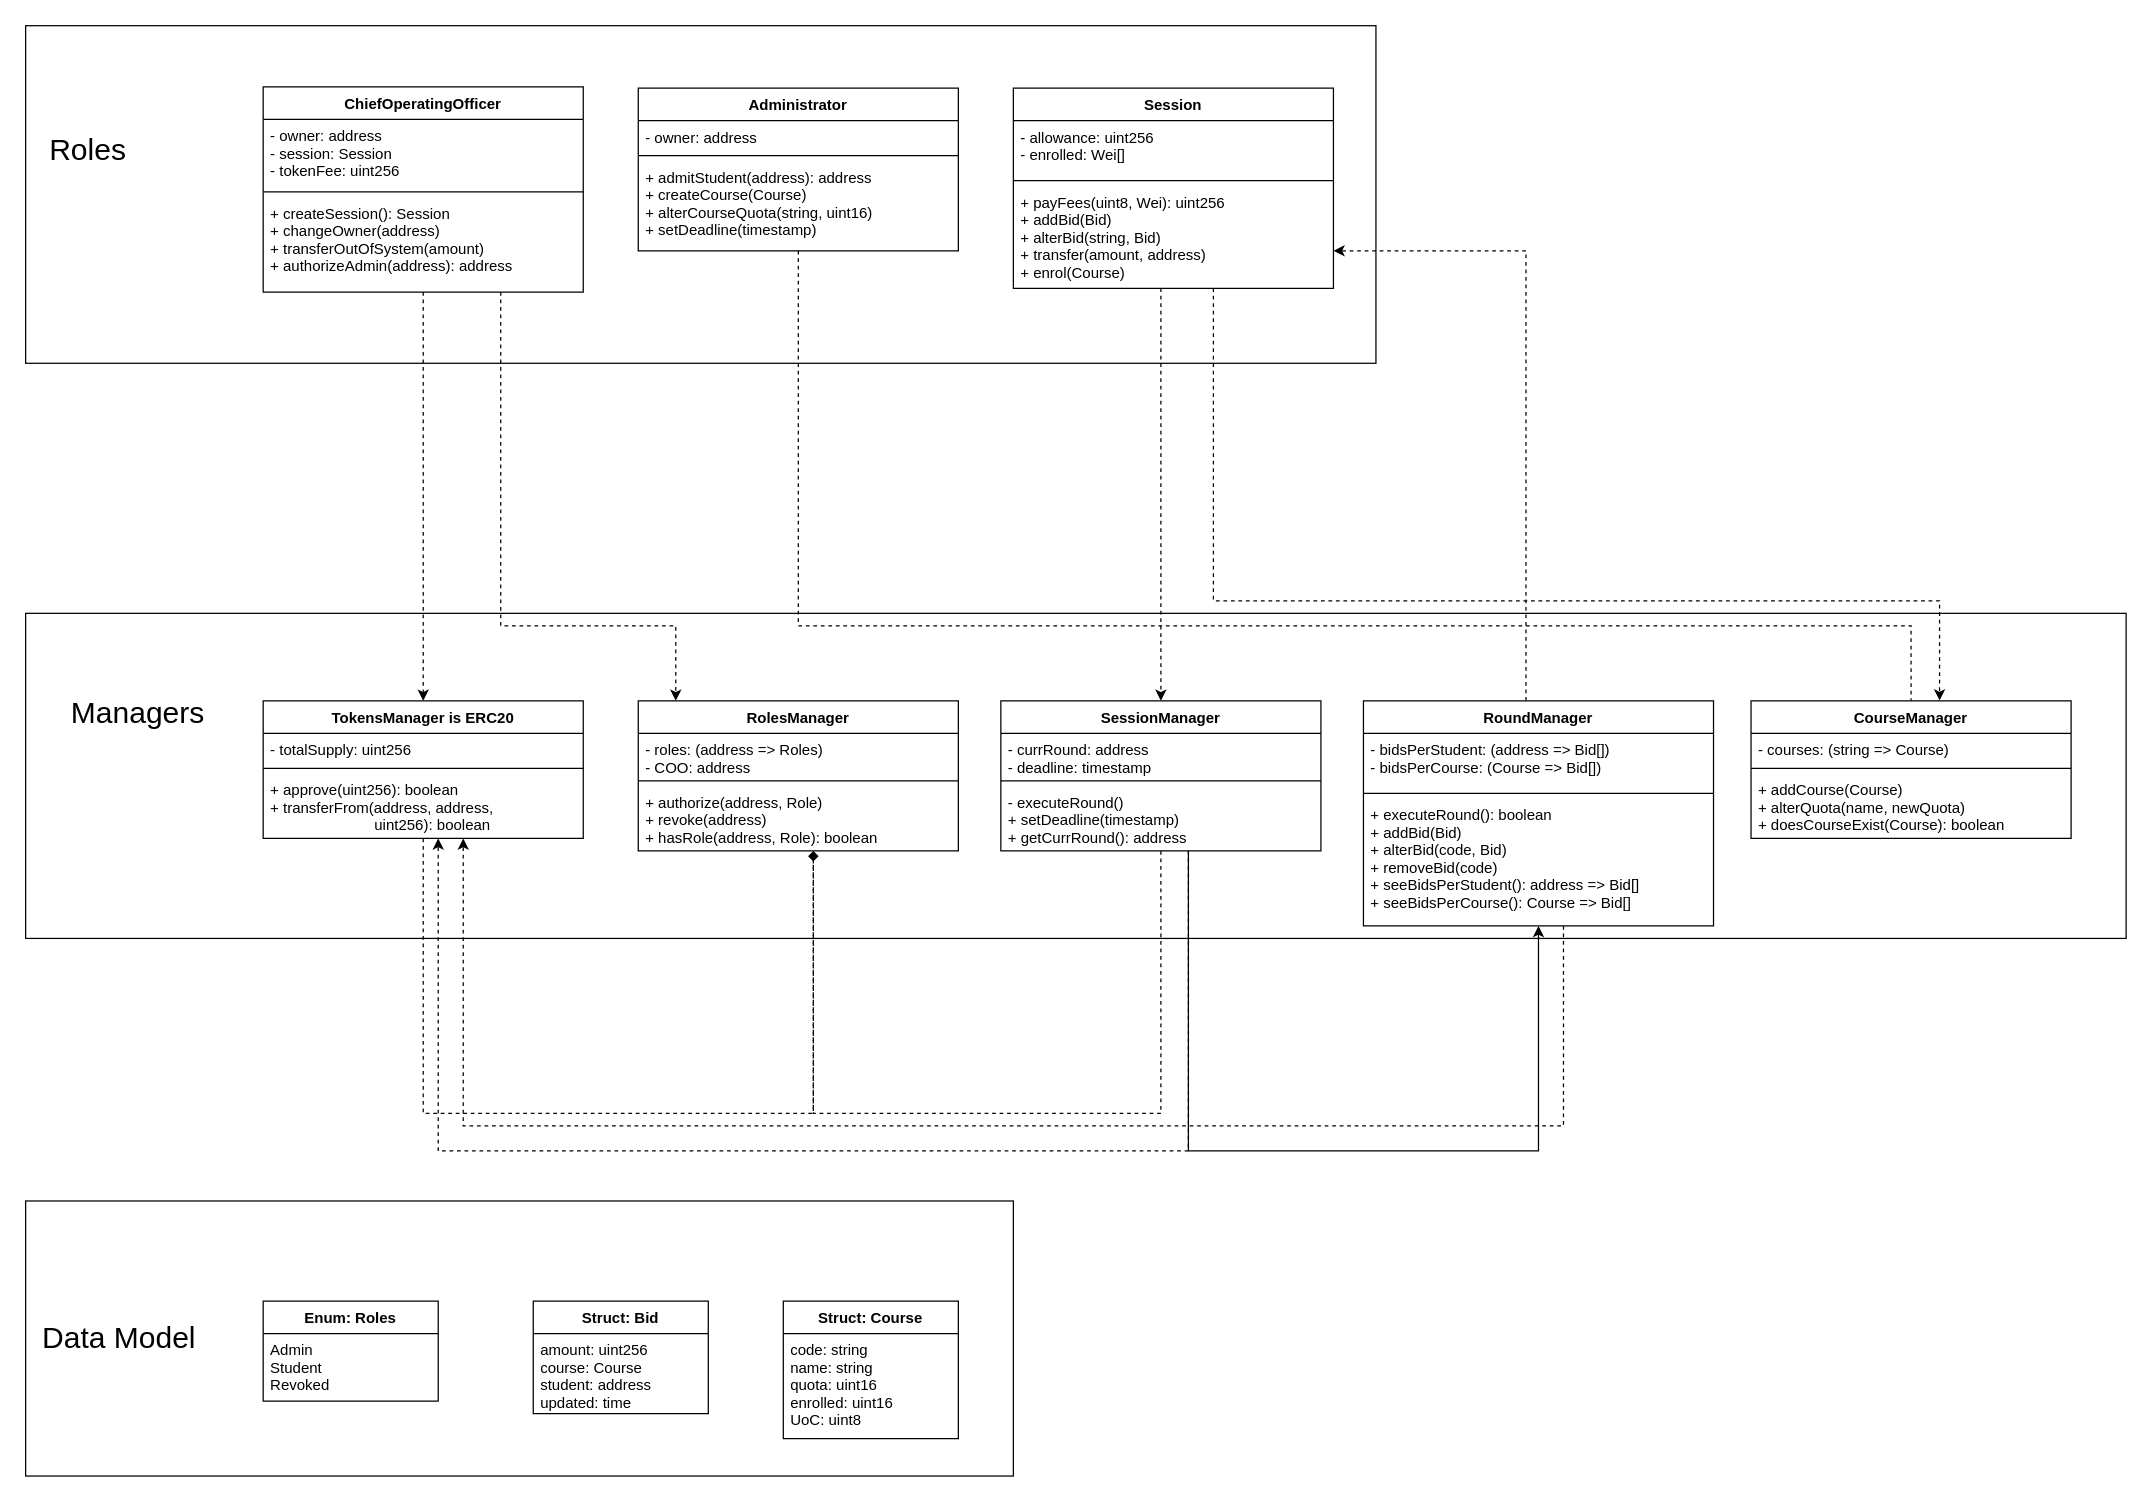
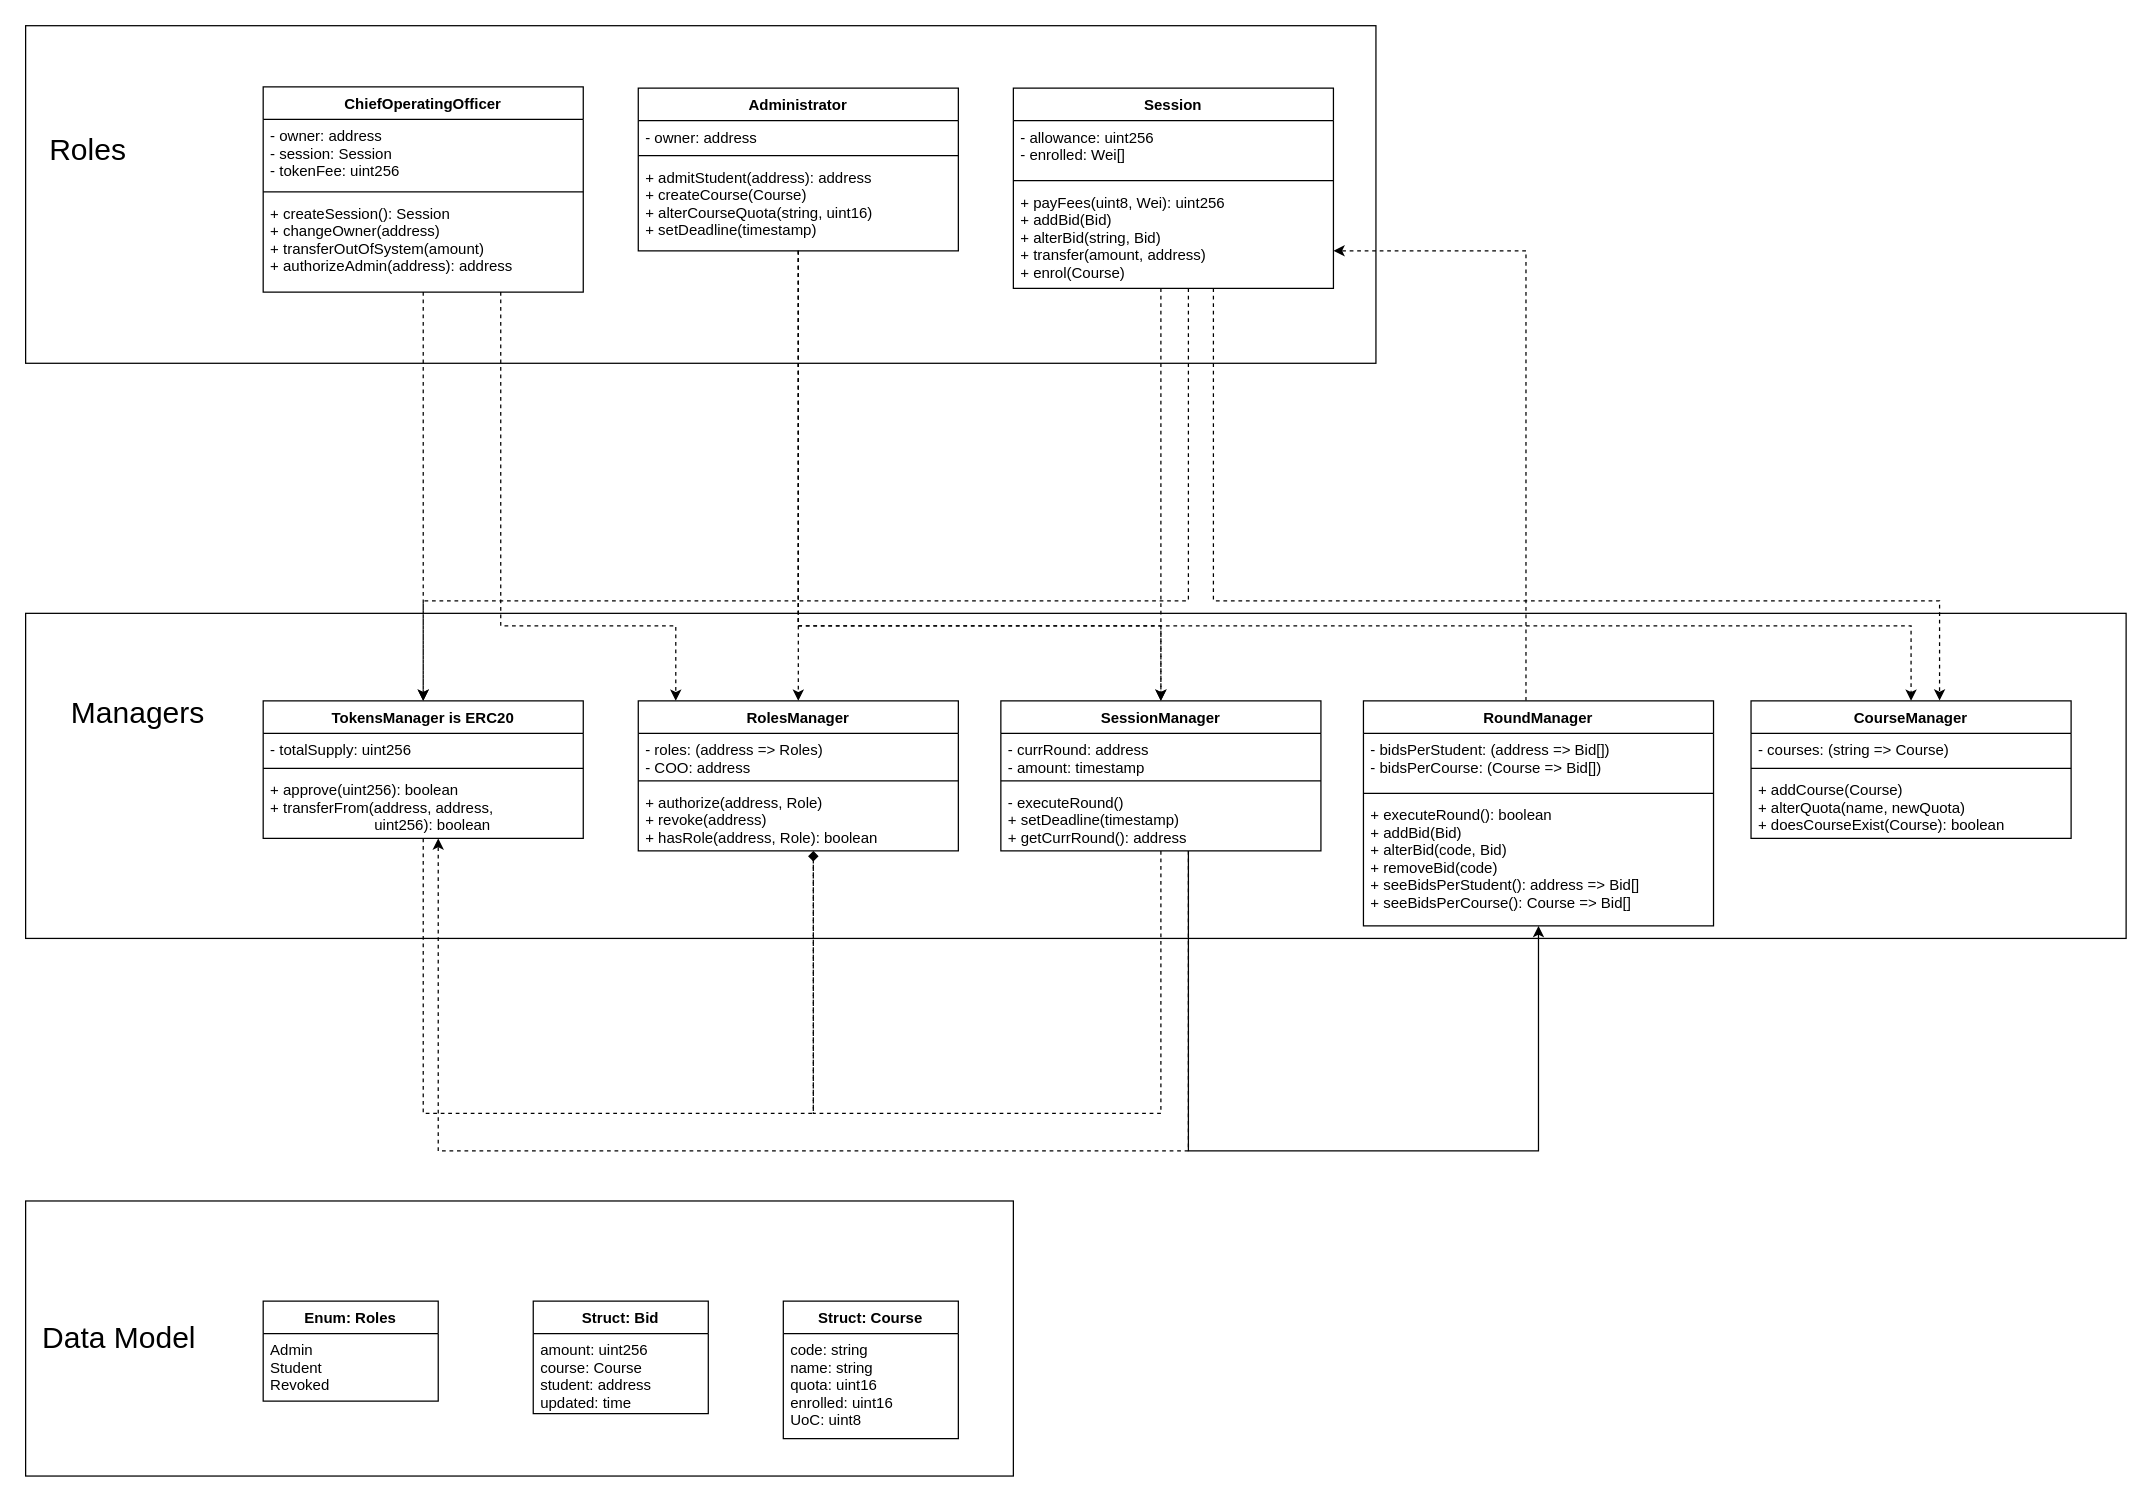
none -> (962, 601)
none -> (798, 660)
none -> (1161, 693)
(1911, 694) -> (1911, 691)
(1086, 750) -> (1086, 750)
(973, 1126) -> none
